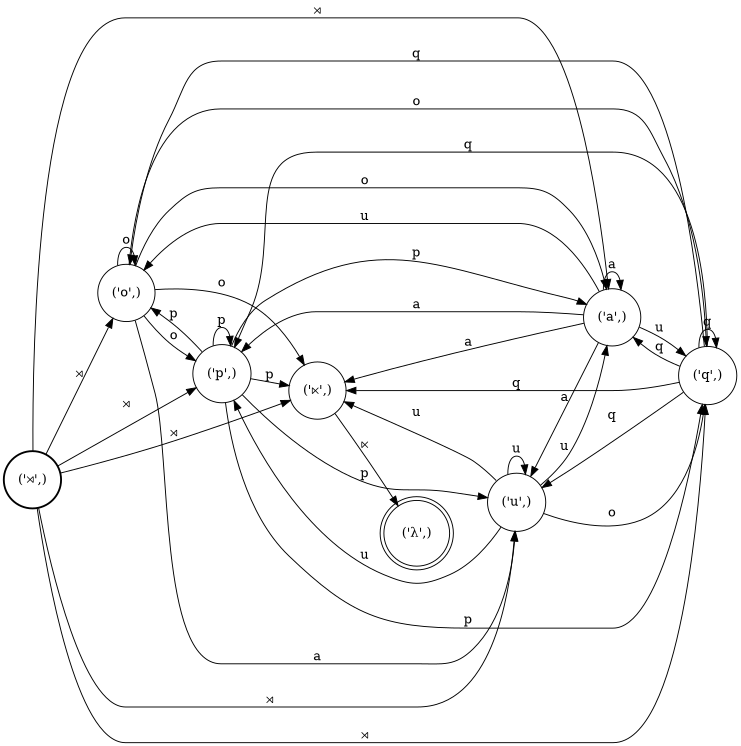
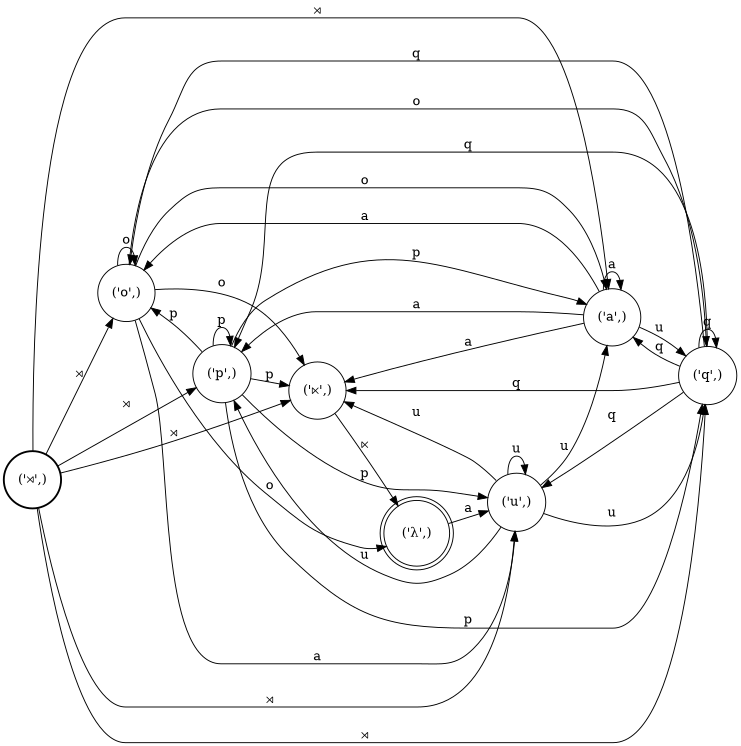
(365, 216) -> (365, 216)
(164, 338) -> (227, 456)
(567, 405) -> (464, 519)
(612, 513) -> (612, 513)
